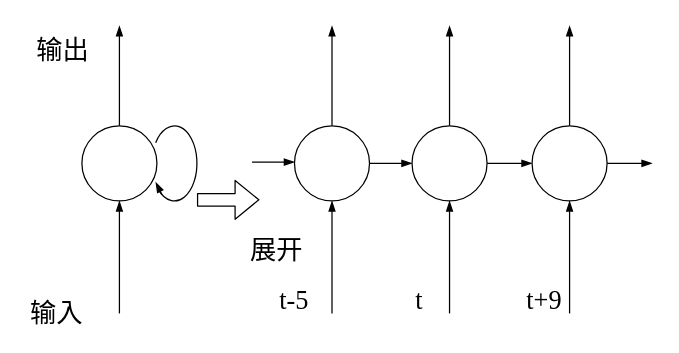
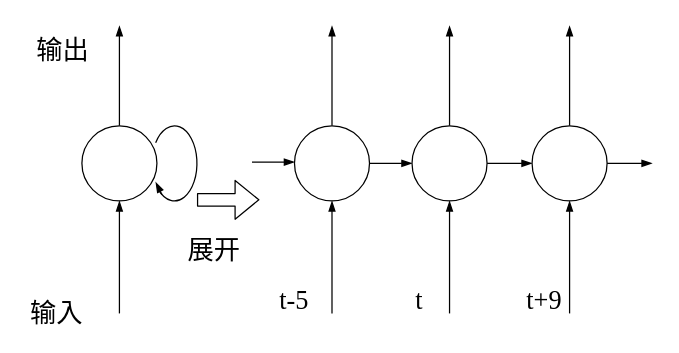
(277, 251) -> (214, 251)
